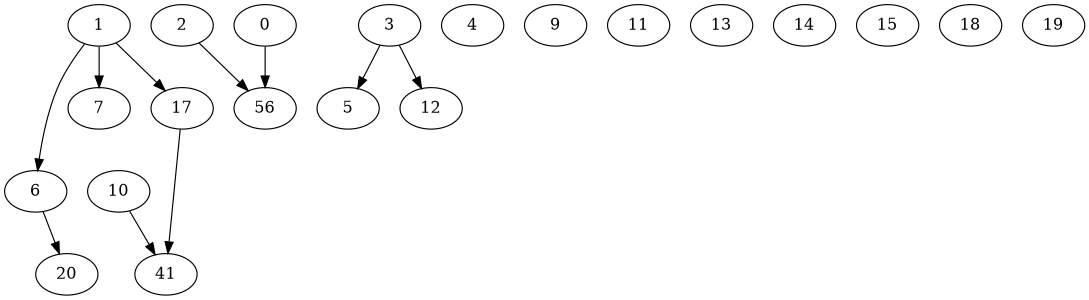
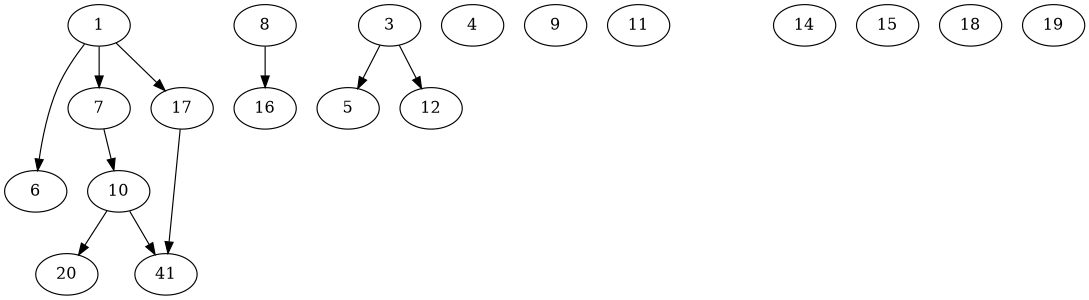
(182, 25) -> none
(265, 25) -> (265, 25)
(722, 25) -> none
(265, 108) -> (265, 108)
none -> (108, 144)
(49, 227) -> (96, 228)
